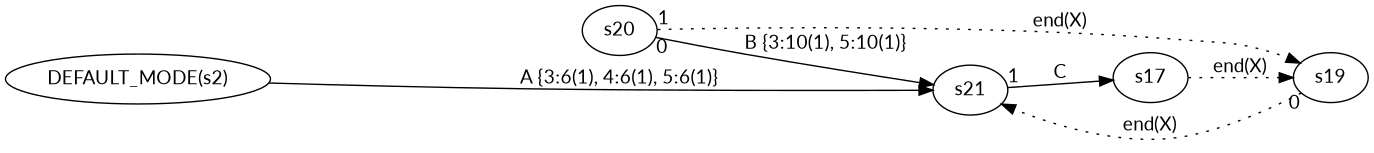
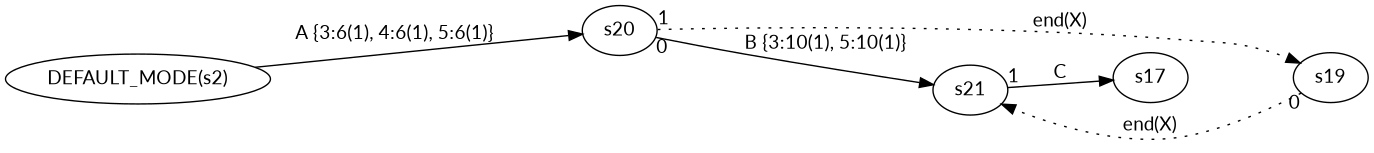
(1234, 78) -> none
(594, 90) -> (412, 51)
